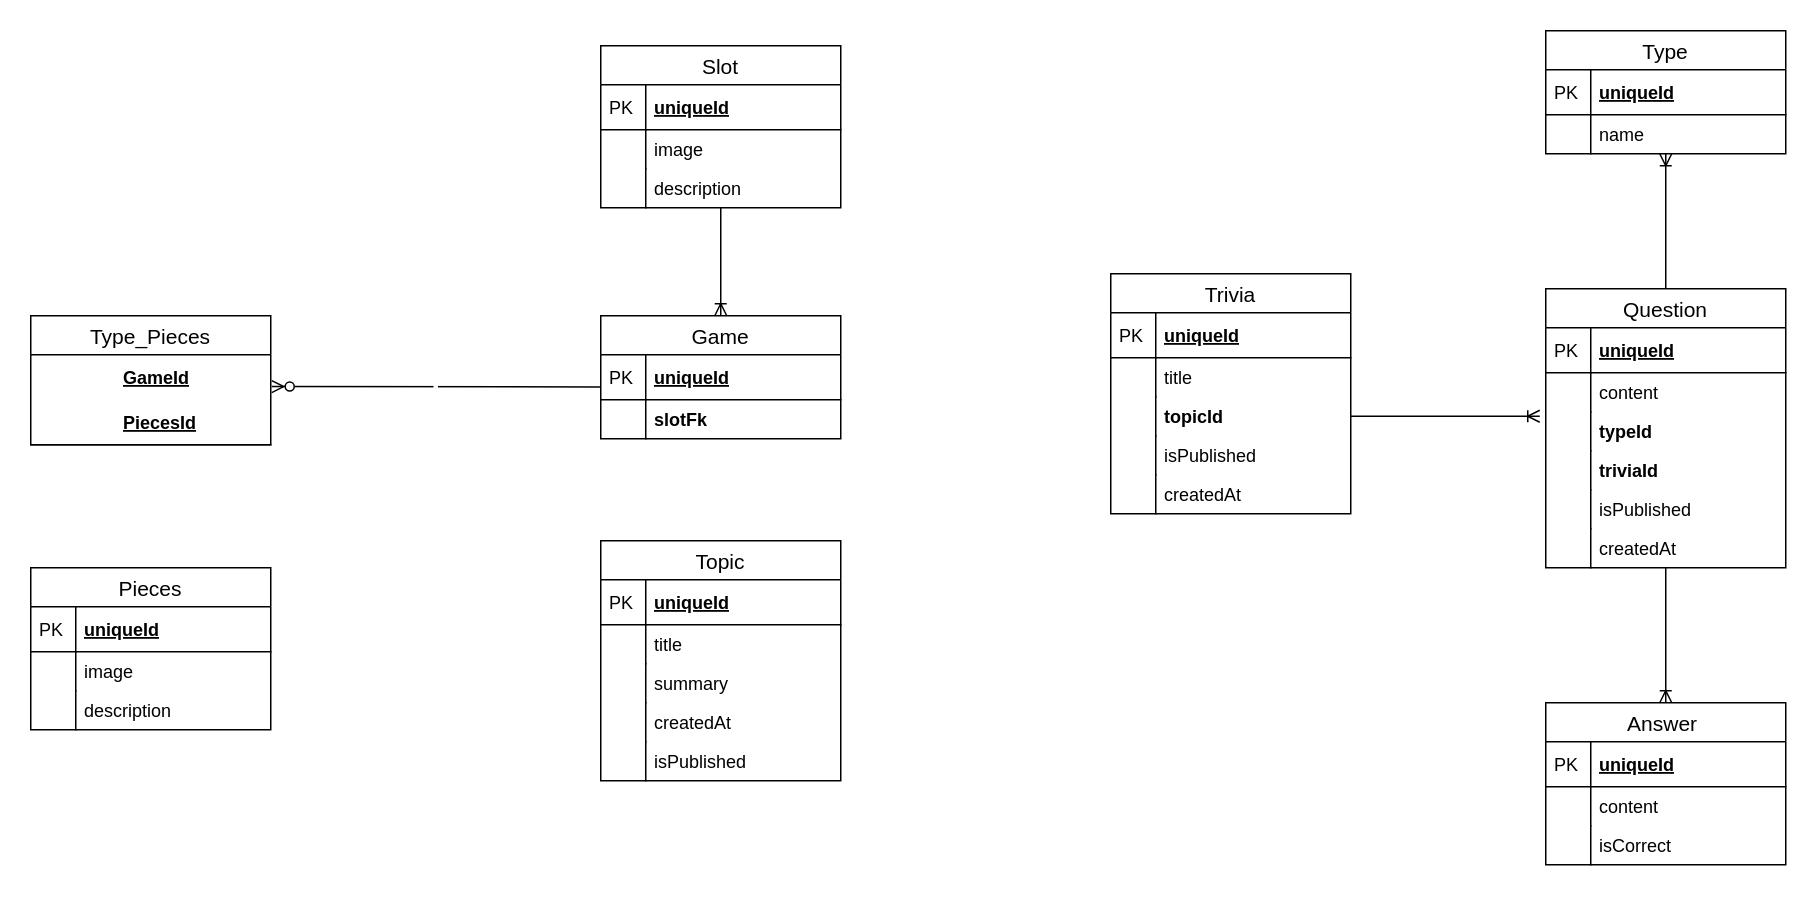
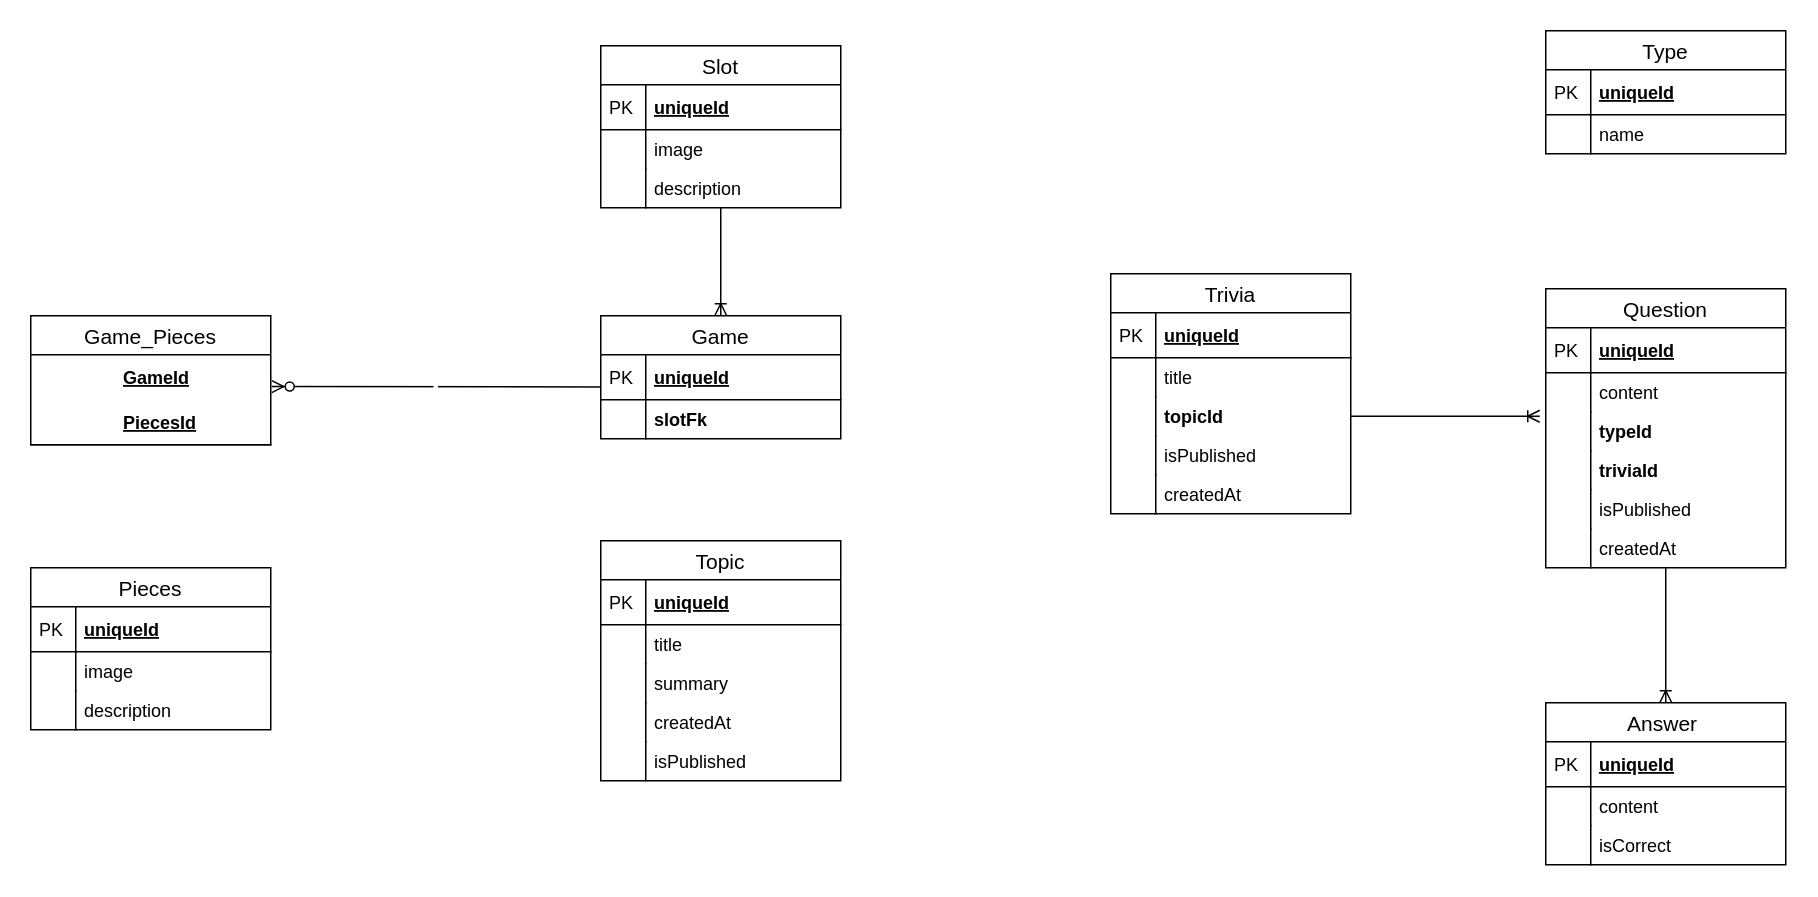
(1666, 223) -> none
(150, 337) -> (150, 337)
